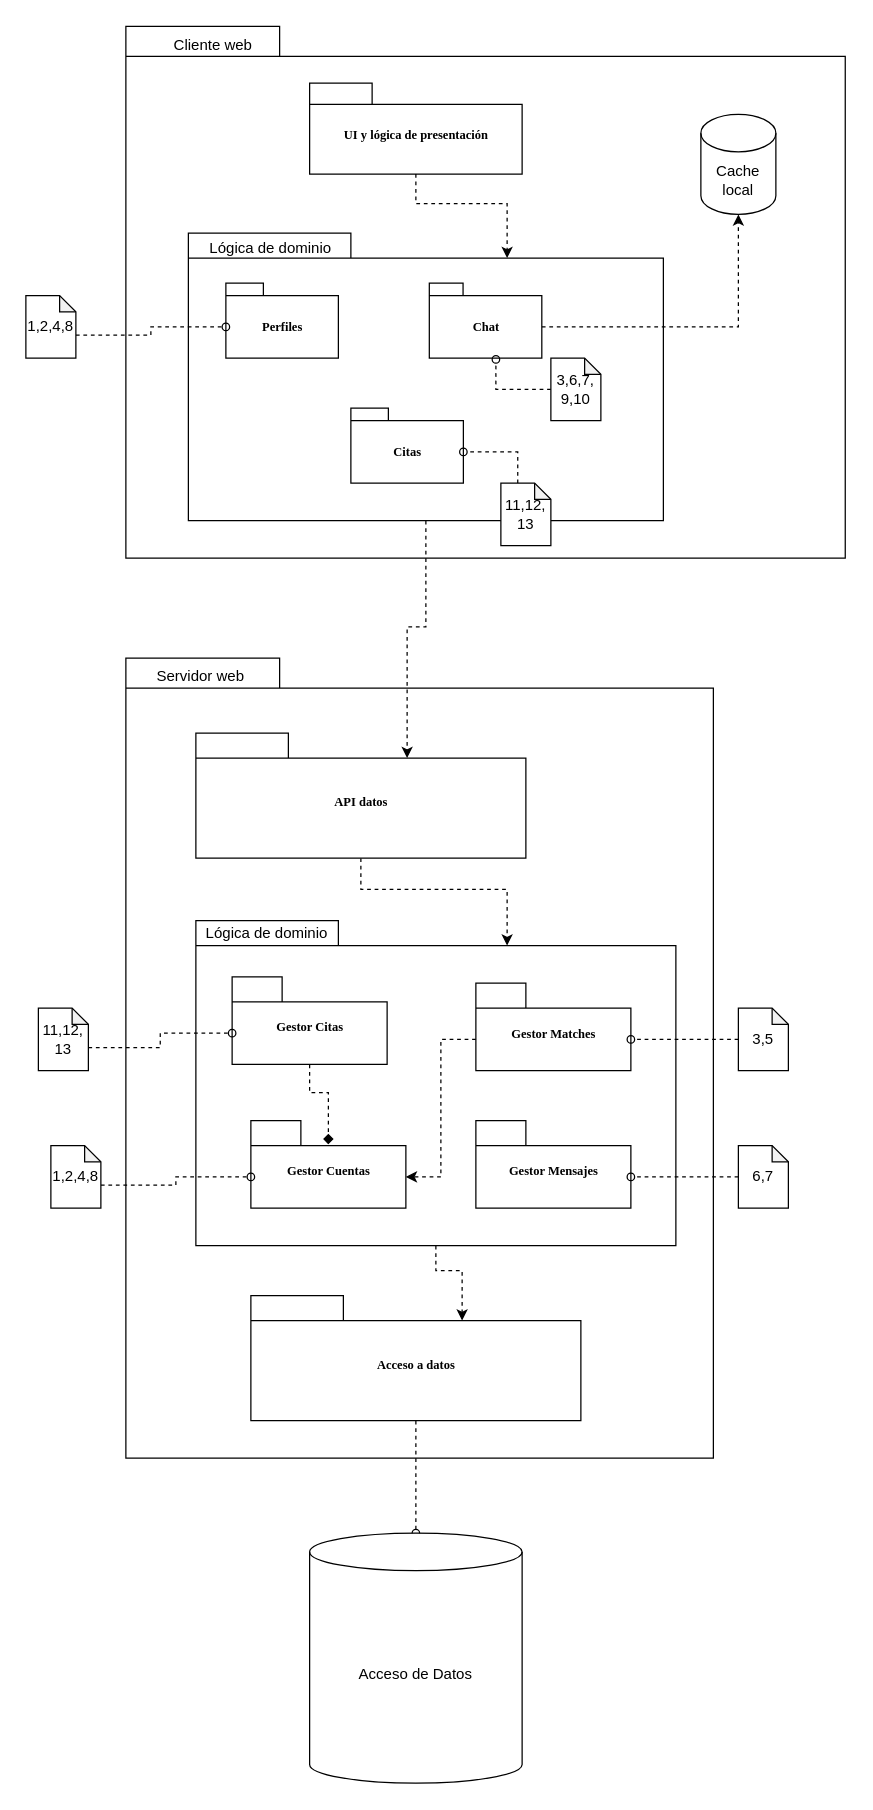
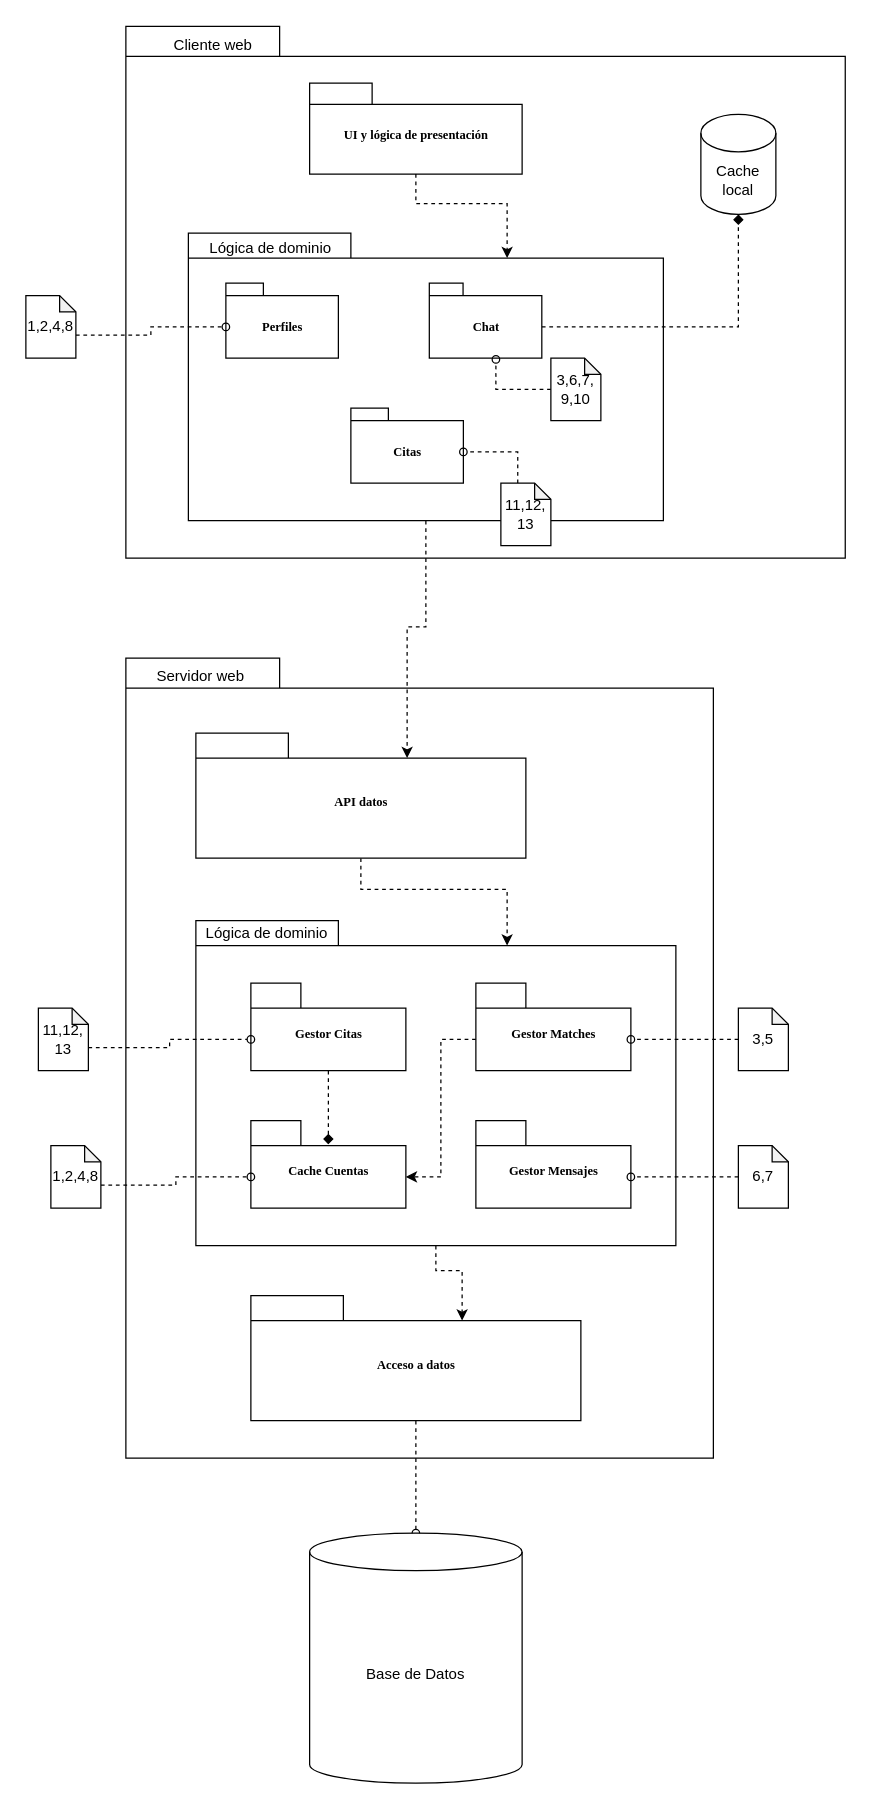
(738, 224) -> (738, 225)
(309, 1021) -> (328, 1027)
(329, 1171) -> (329, 1171)
(416, 1674) -> (416, 1674)
